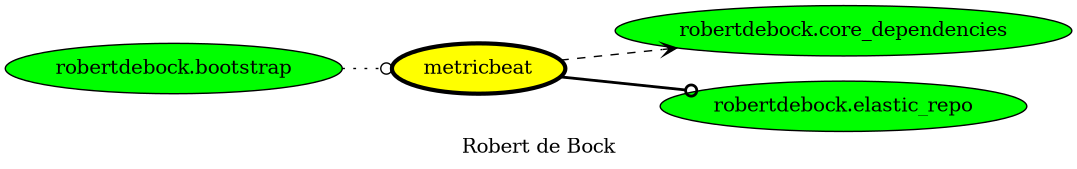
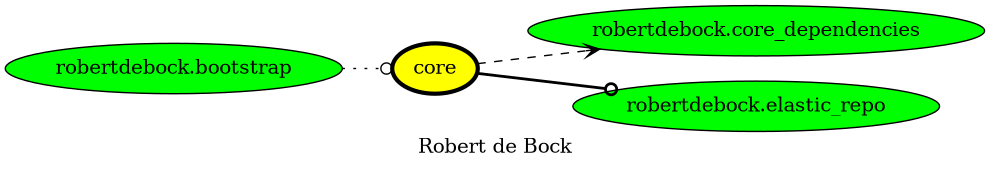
(479, 69) -> (435, 69)
